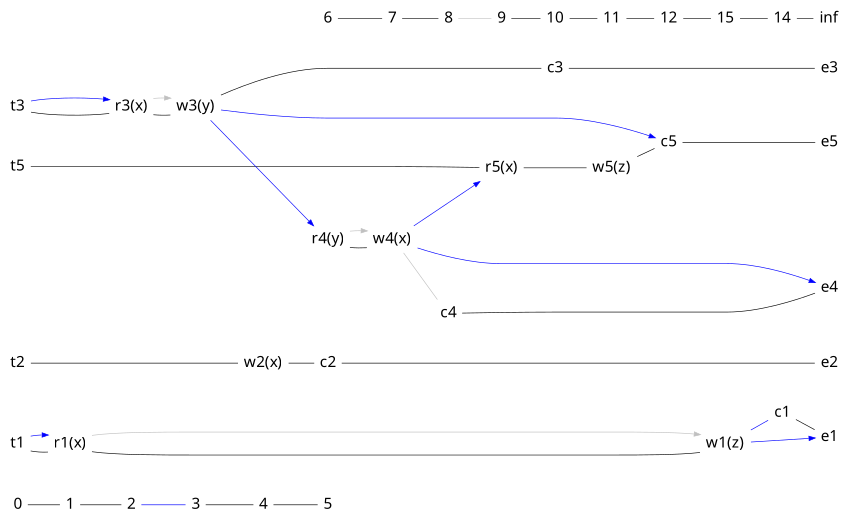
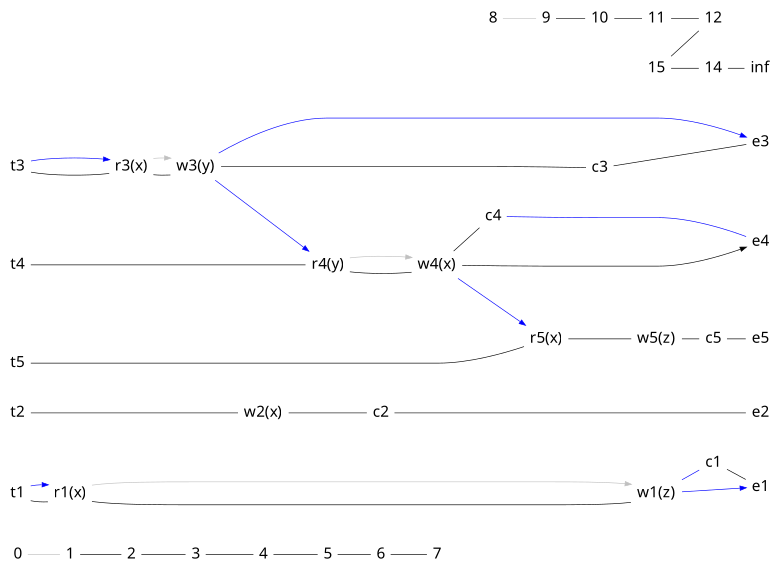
(420, 19) -> none
(697, 19) -> (685, 44)
(436, 118) -> (477, 118)
(613, 264) -> (602, 266)
none -> (18, 265)
(420, 276) -> (467, 239)
(640, 312) -> (628, 218)
(44, 505) -> (44, 555)
(163, 505) -> (163, 555)
none -> (354, 555)
